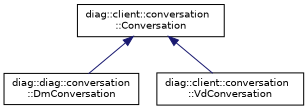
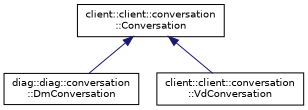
(151, 21) -> (151, 21)
(230, 89) -> (230, 89)
